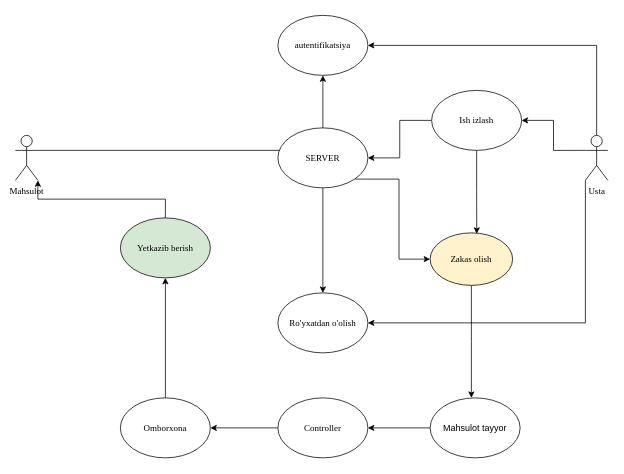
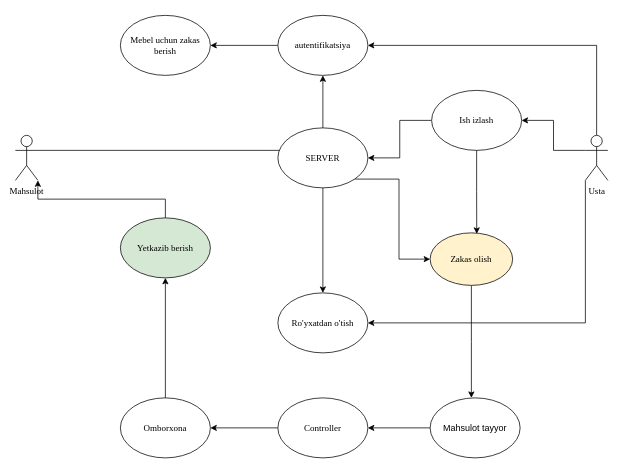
none -> (165, 45)
none -> (247, 45)
(323, 323) -> (323, 323)
